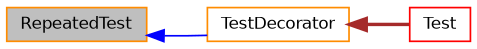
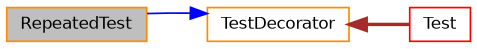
(186, 36) -> (169, 13)
